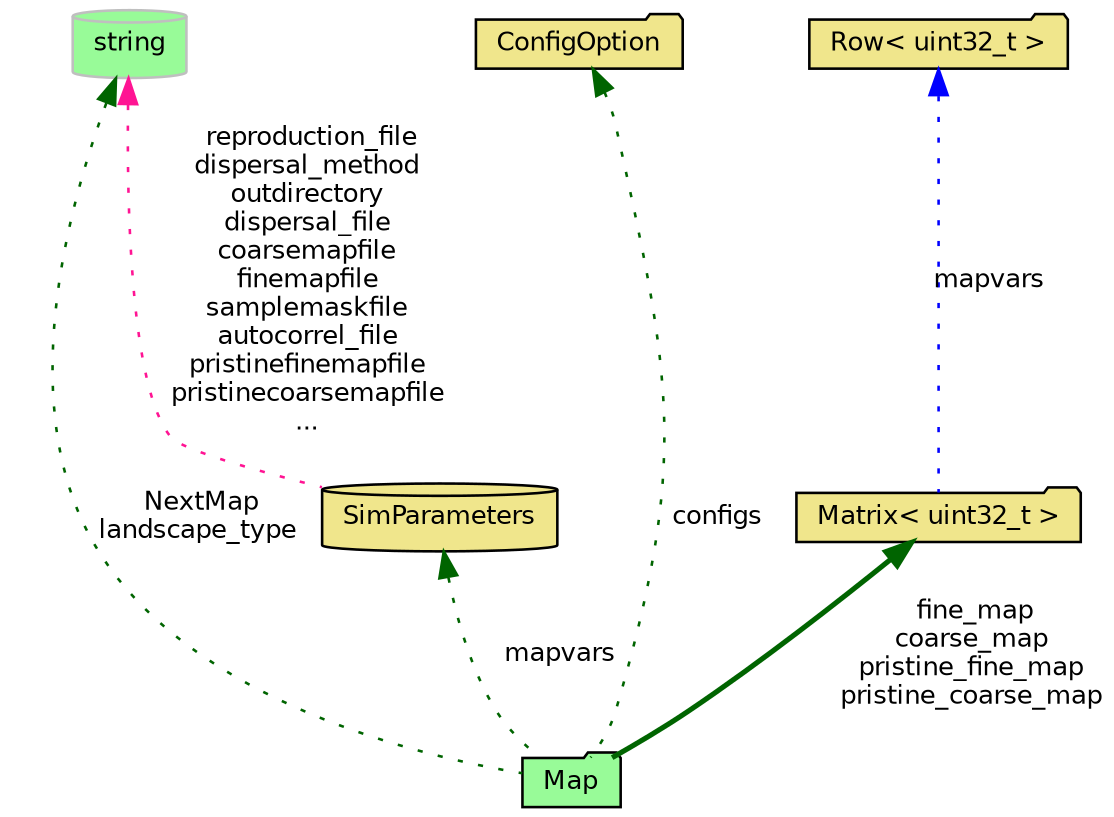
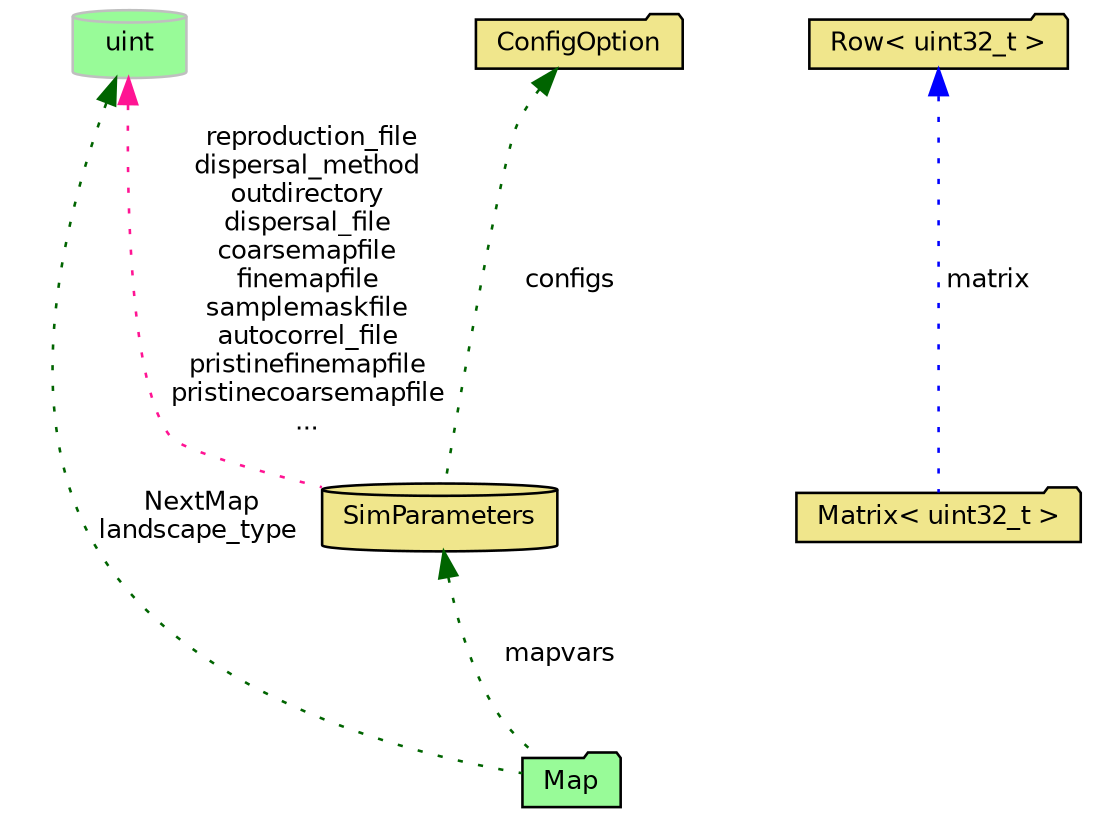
(130, 44) -> (130, 44)
(985, 281) -> (985, 281)
(664, 428) -> (481, 283)
(755, 664) -> none
